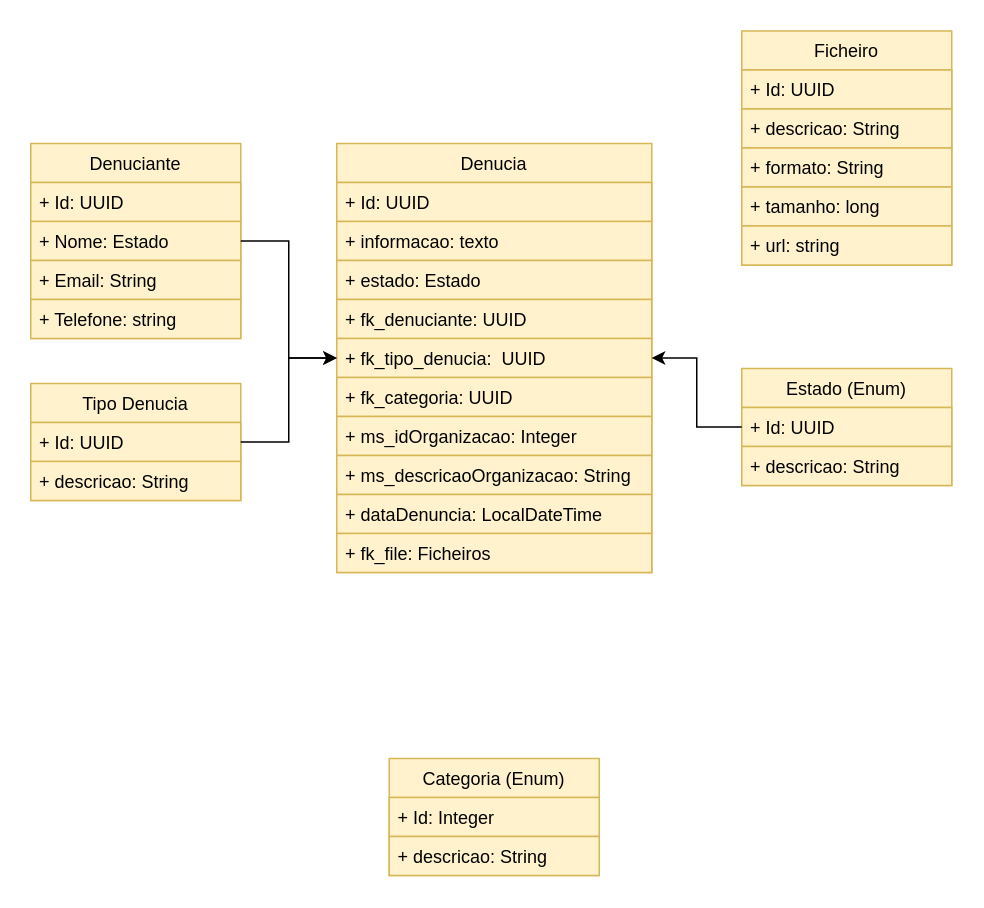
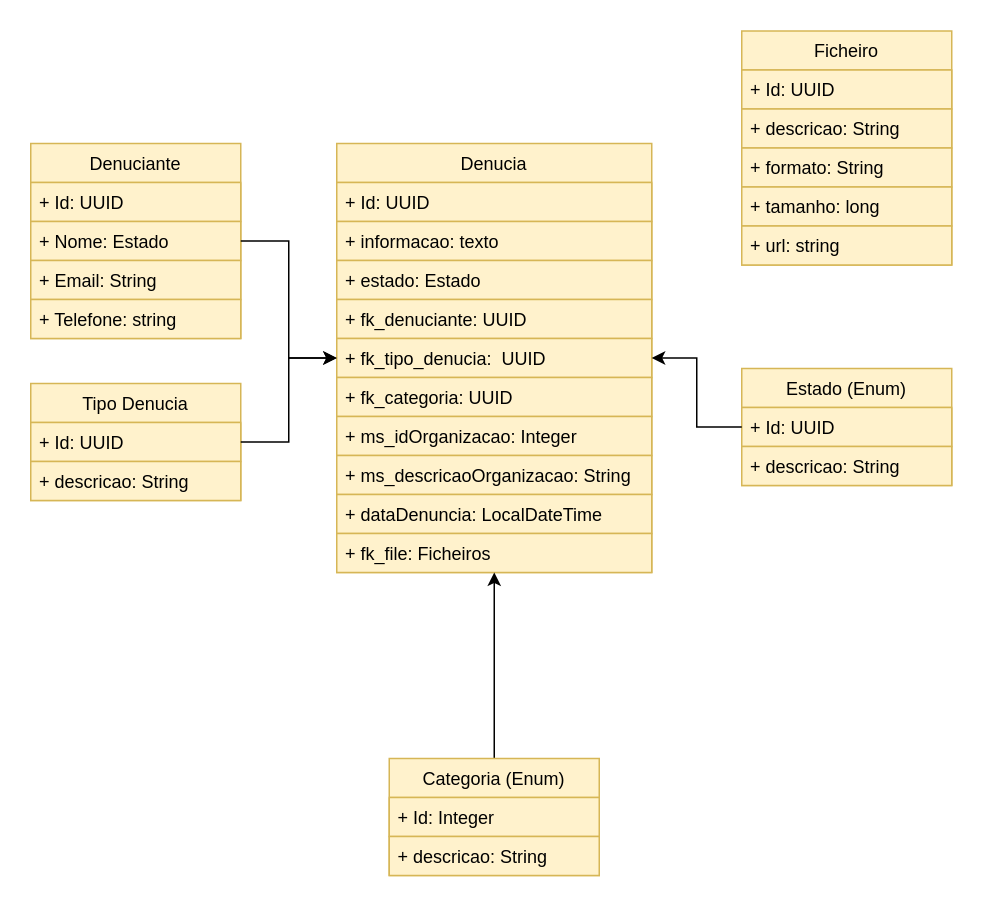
none -> (494, 670)
